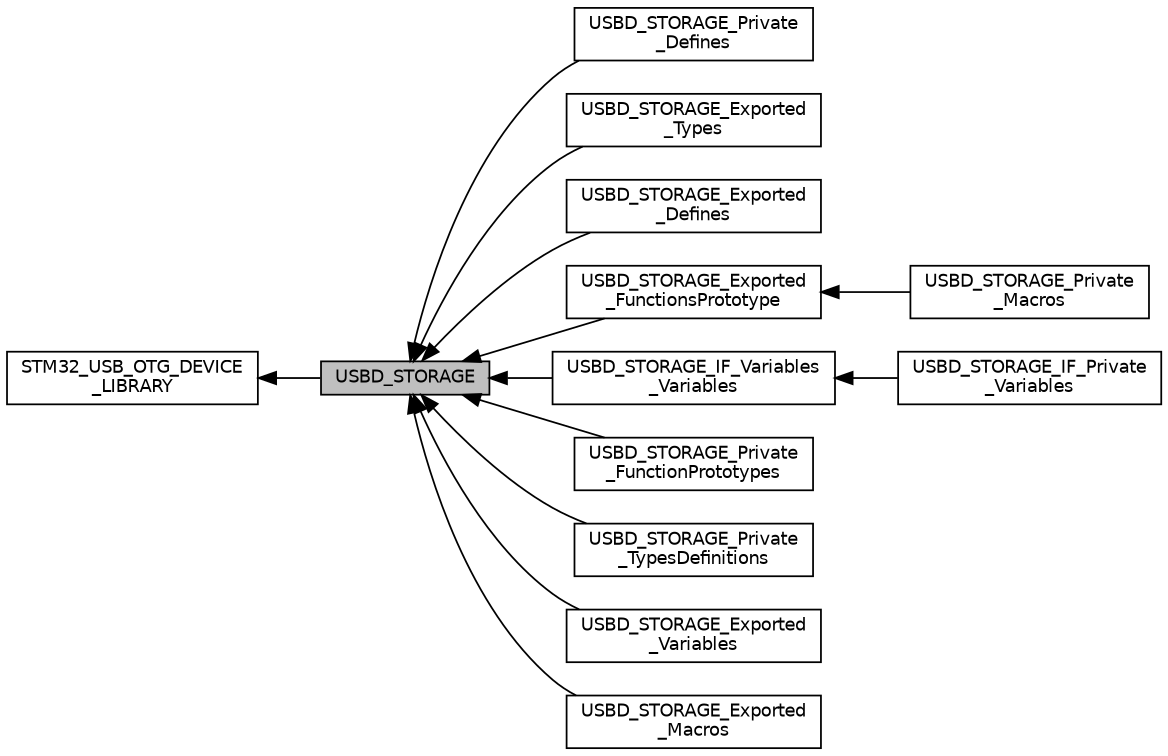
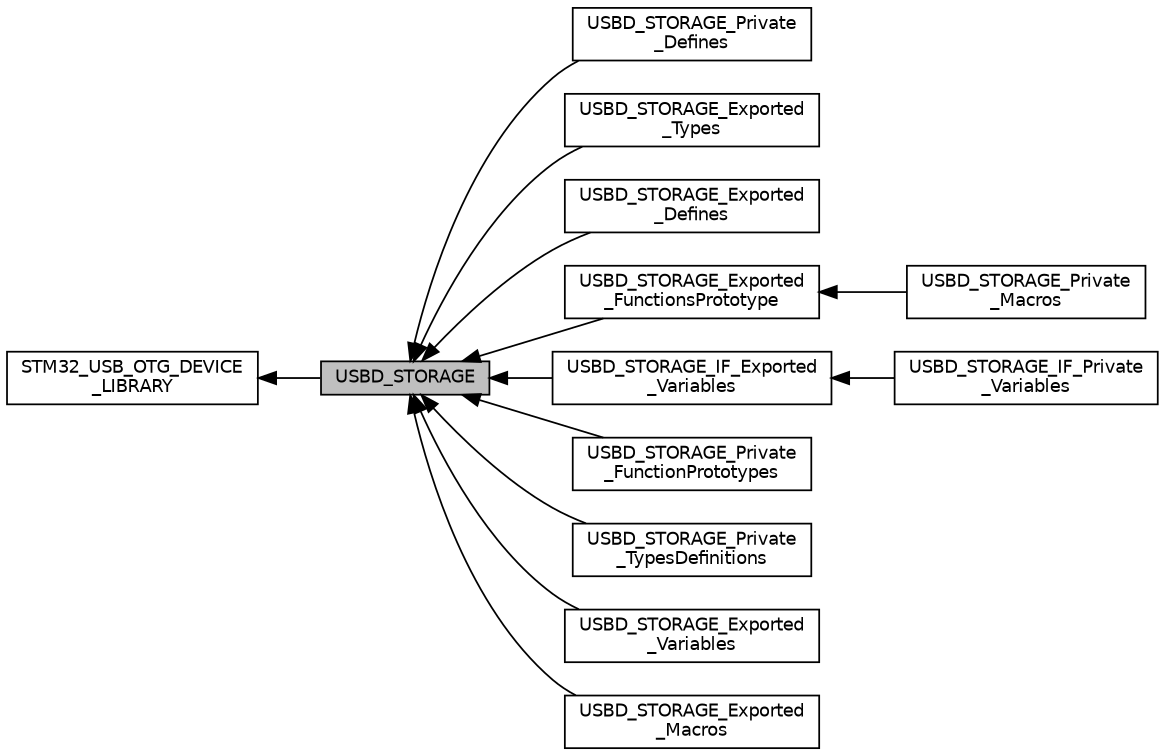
(694, 378) -> (692, 378)
